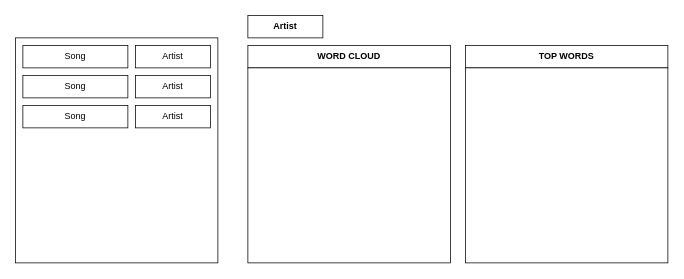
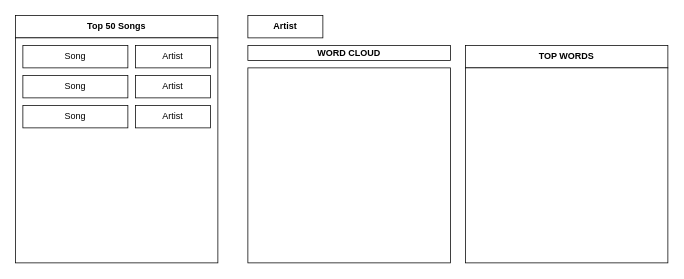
none -> (117, 27)
(349, 57) -> (349, 53)
